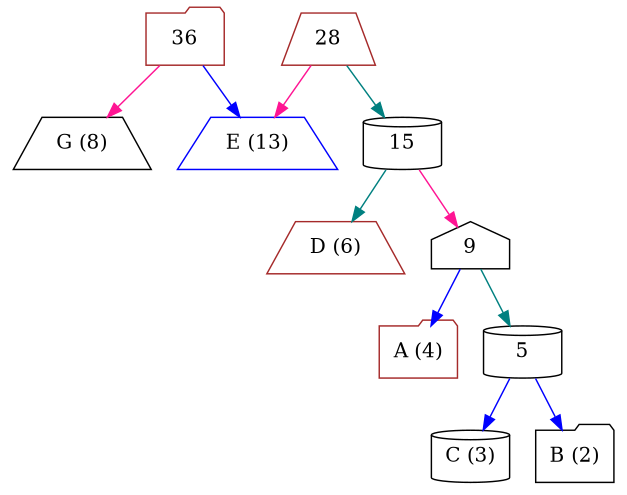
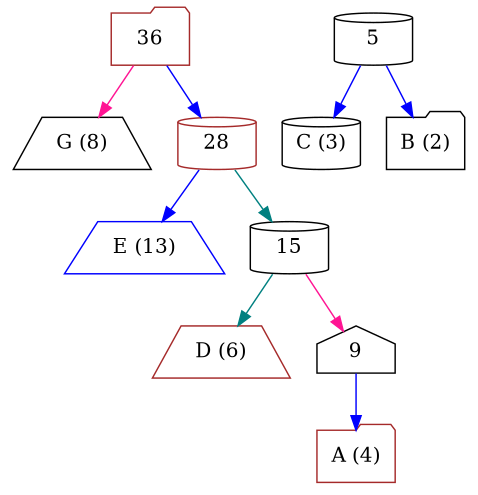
(329, 39) -> (217, 143)
(217, 85) -> (180, 85)
(297, 85) -> (185, 190)
(492, 291) -> none
